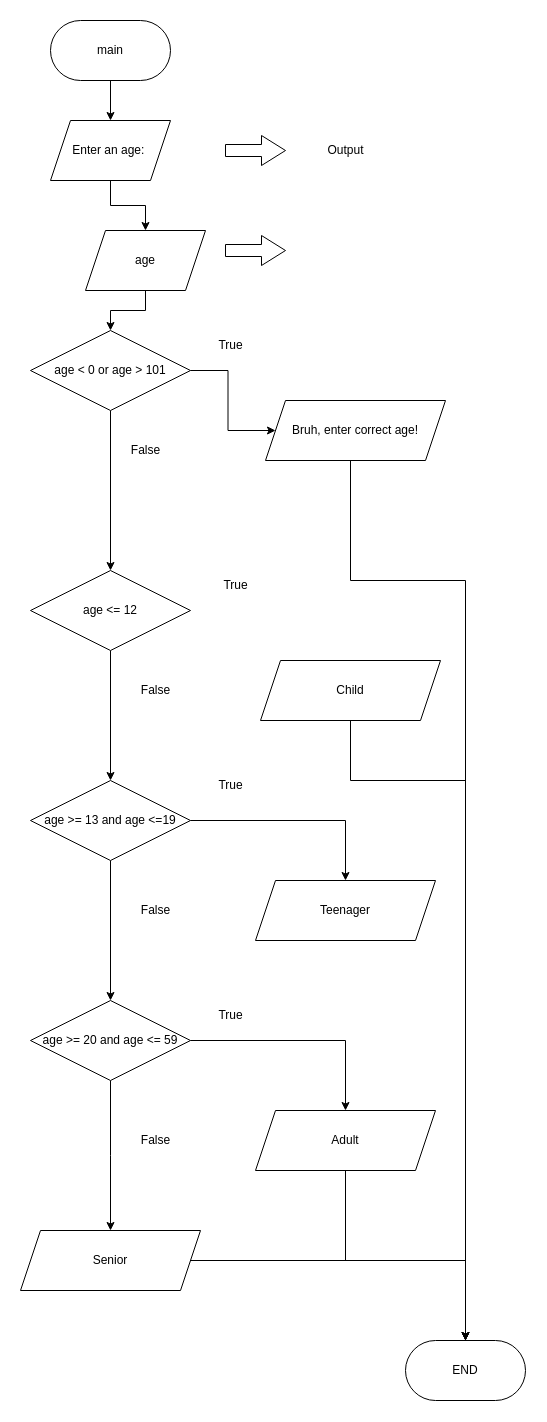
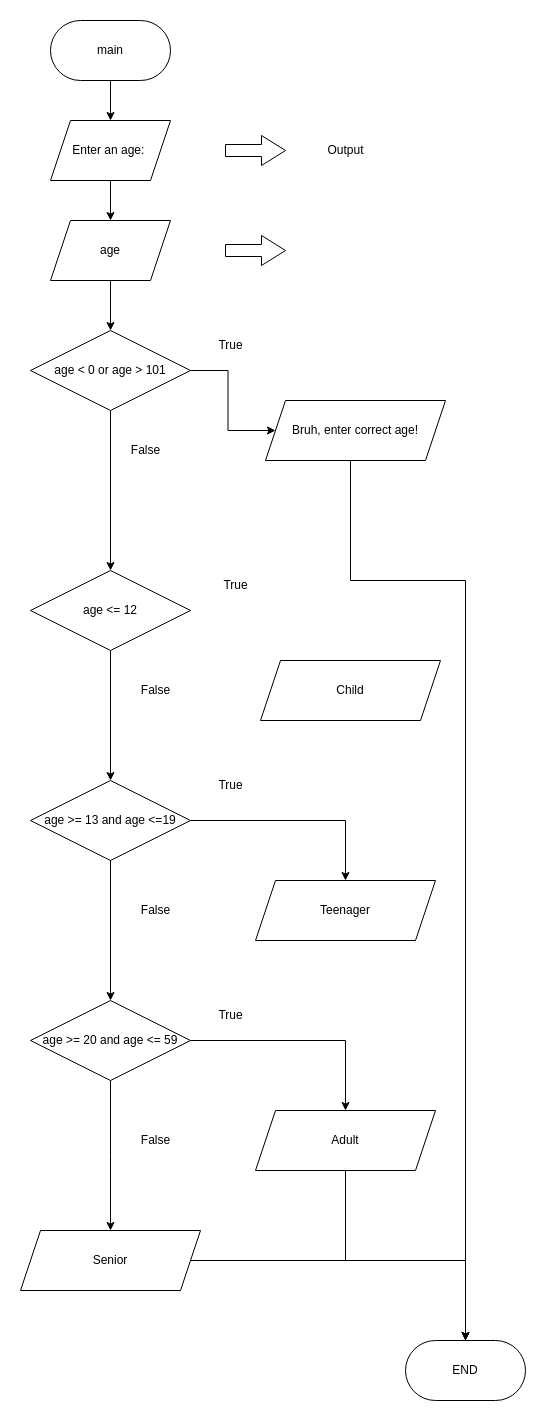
(146, 261) -> (111, 251)
(377, 781) -> none
